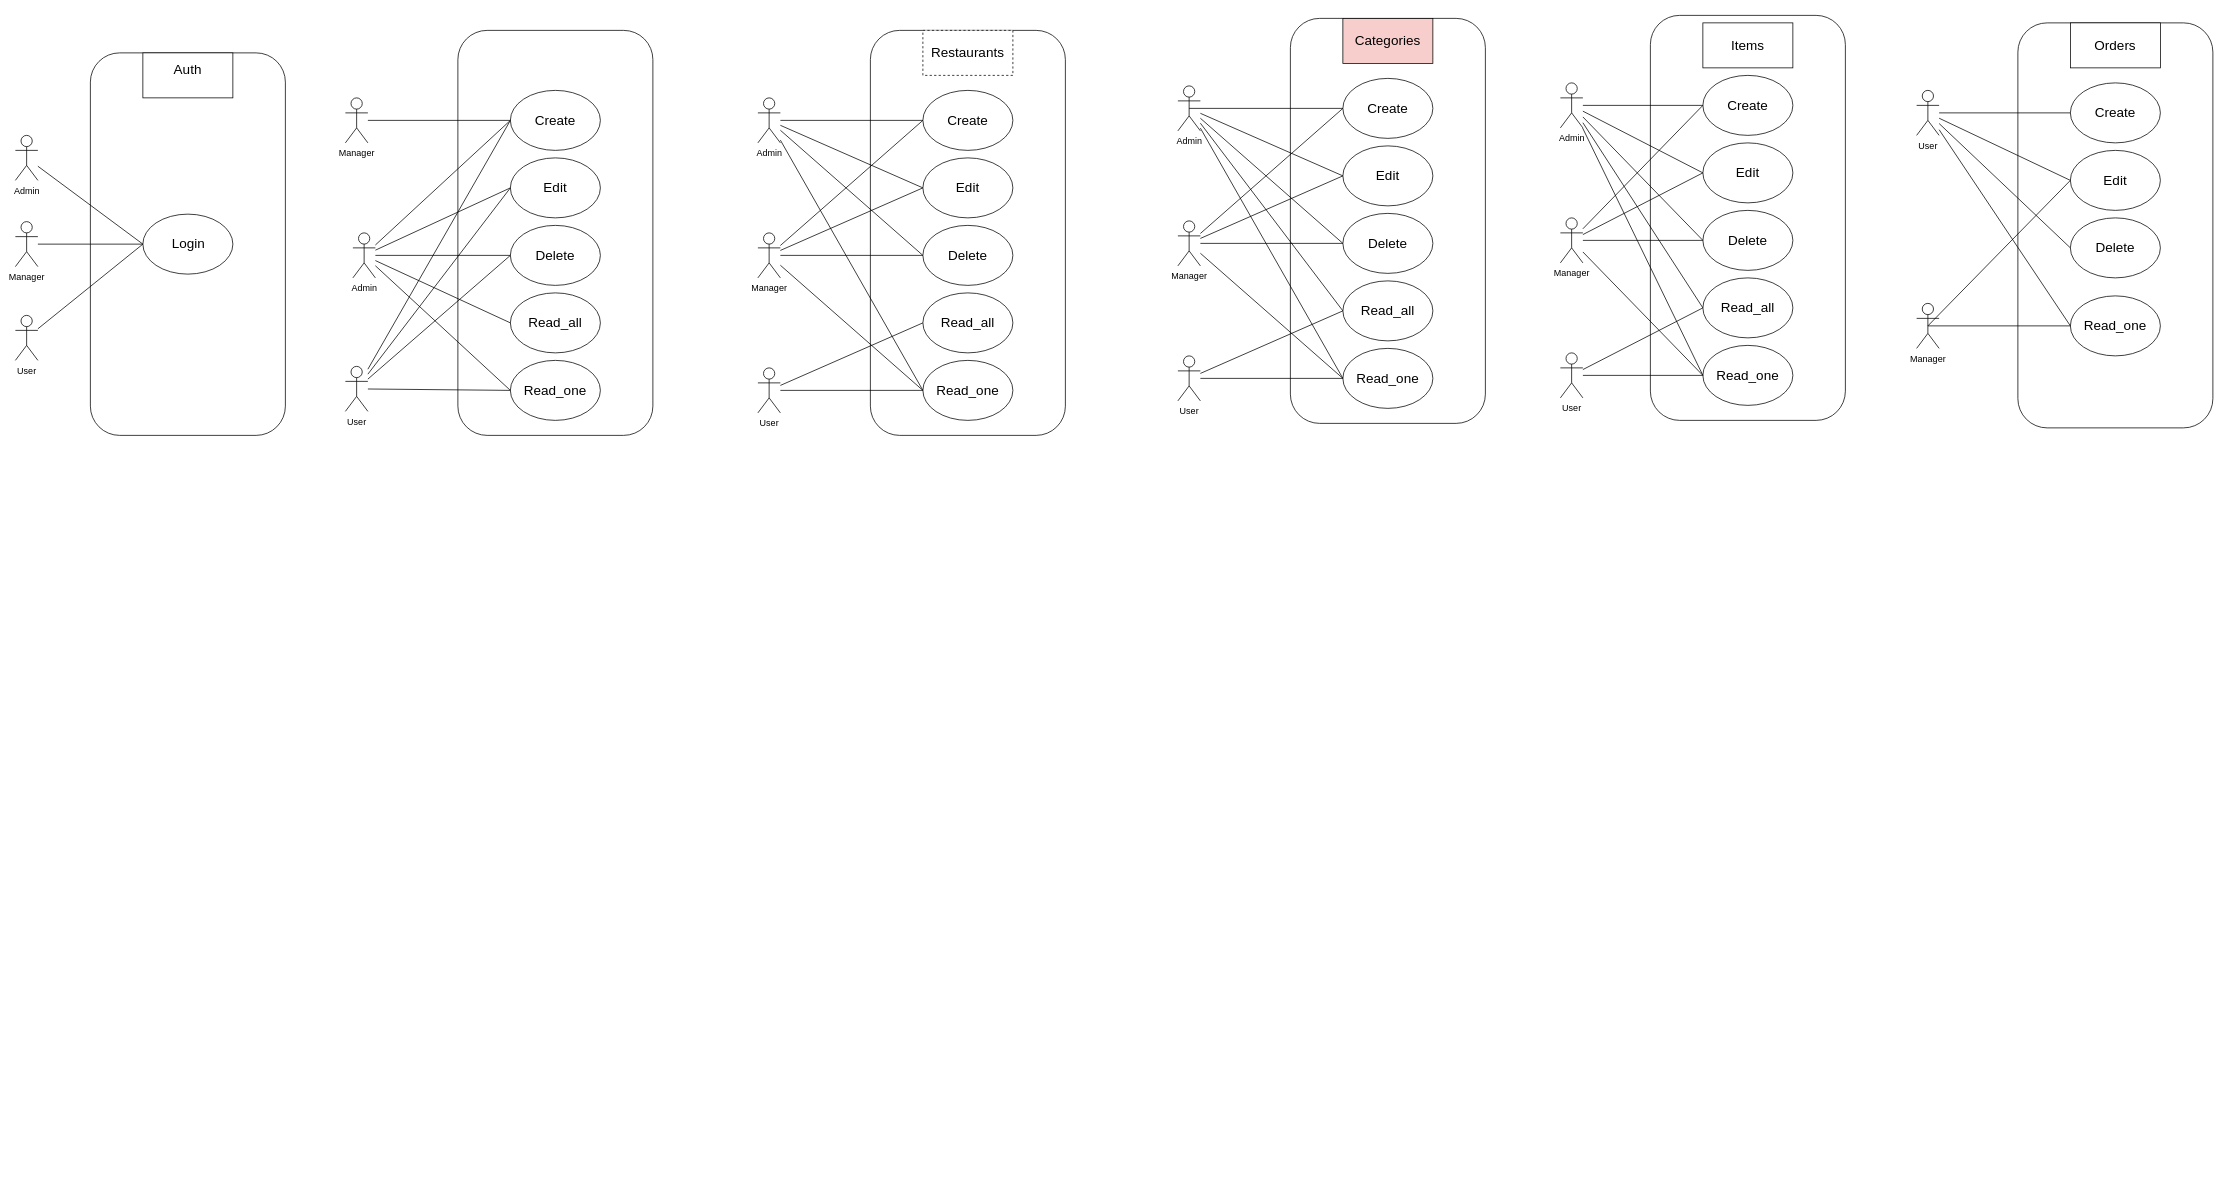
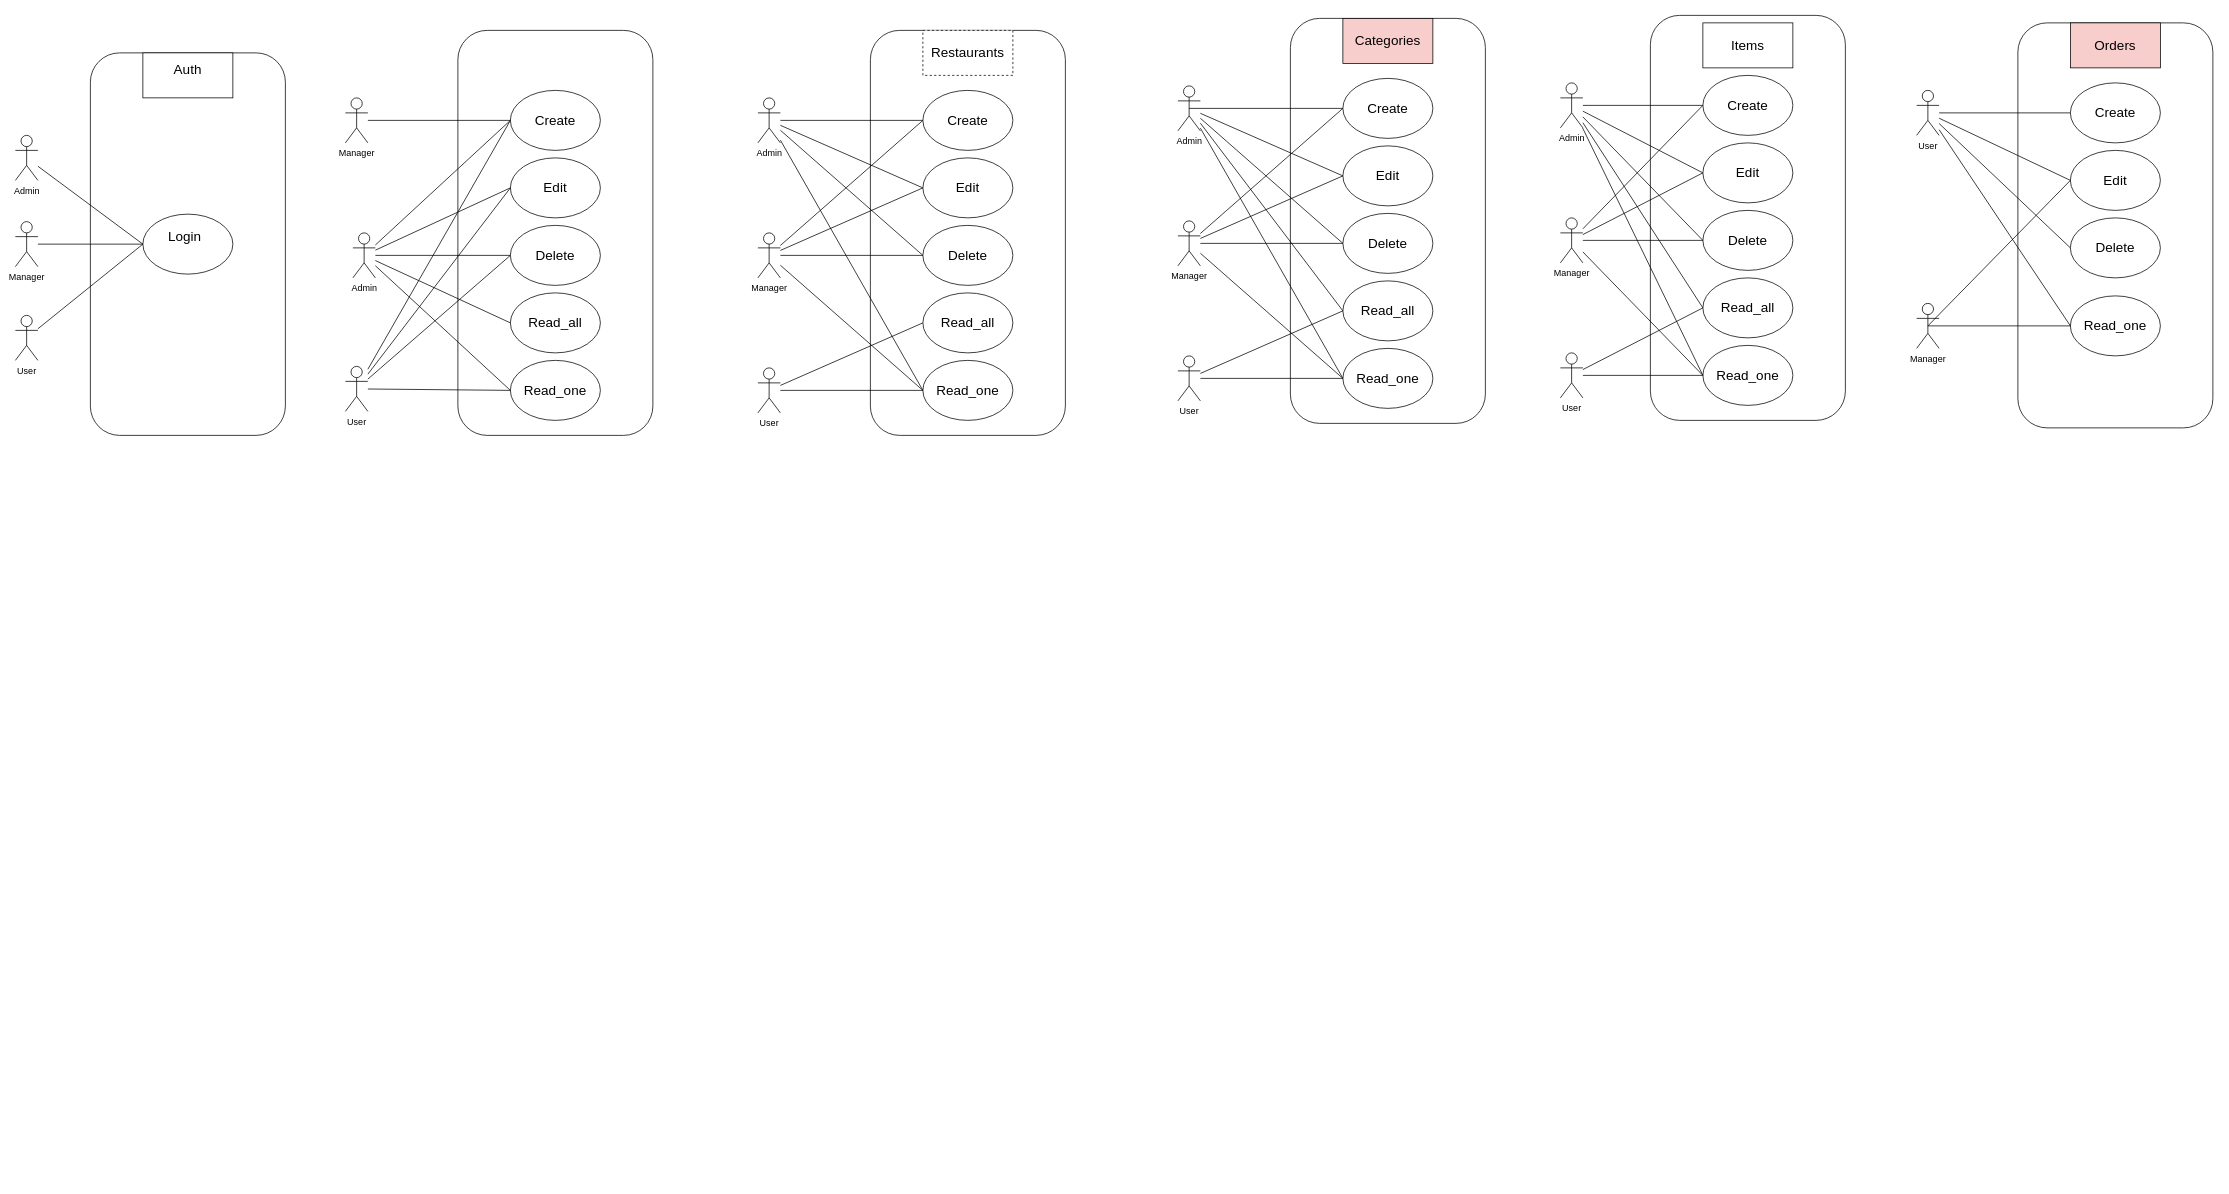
(2115, 45) -> (2115, 45)
(189, 244) -> (185, 237)
